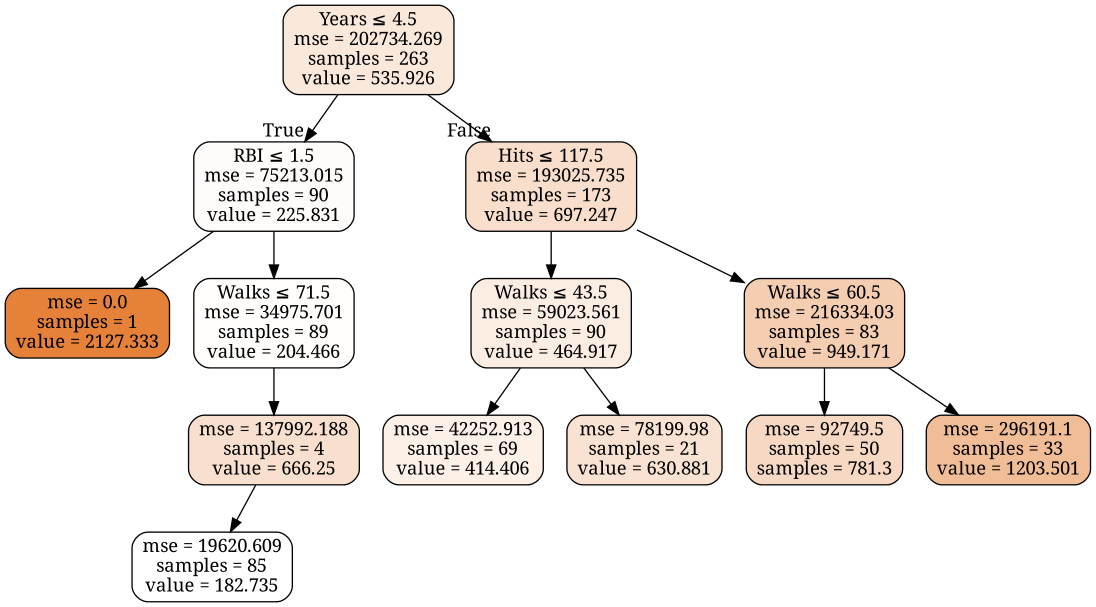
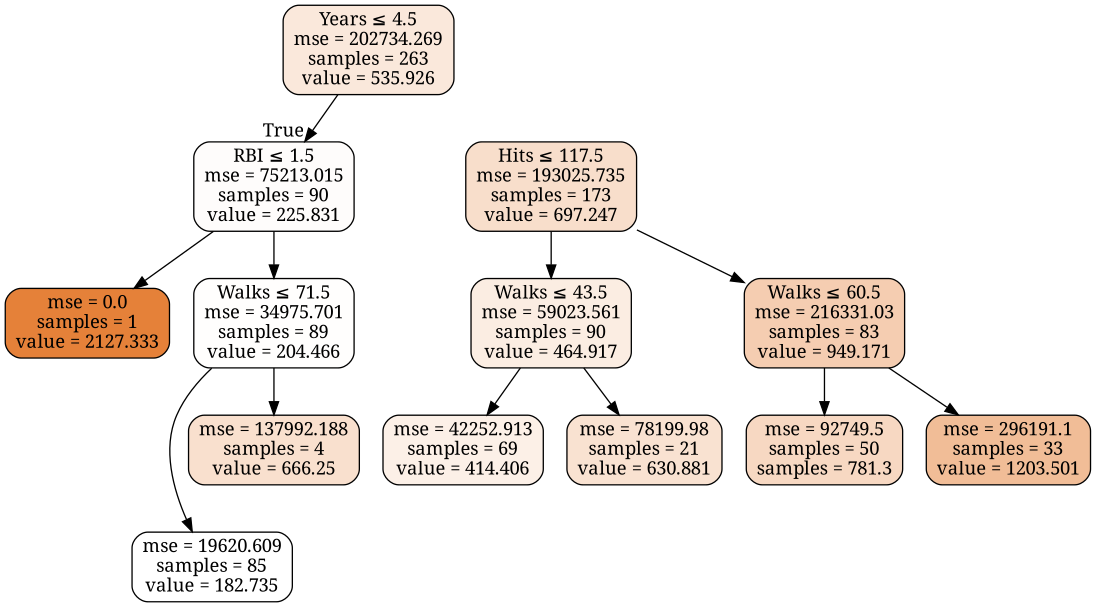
(454, 114) -> none
(824, 313) -> (824, 313)
(246, 502) -> (171, 439)
